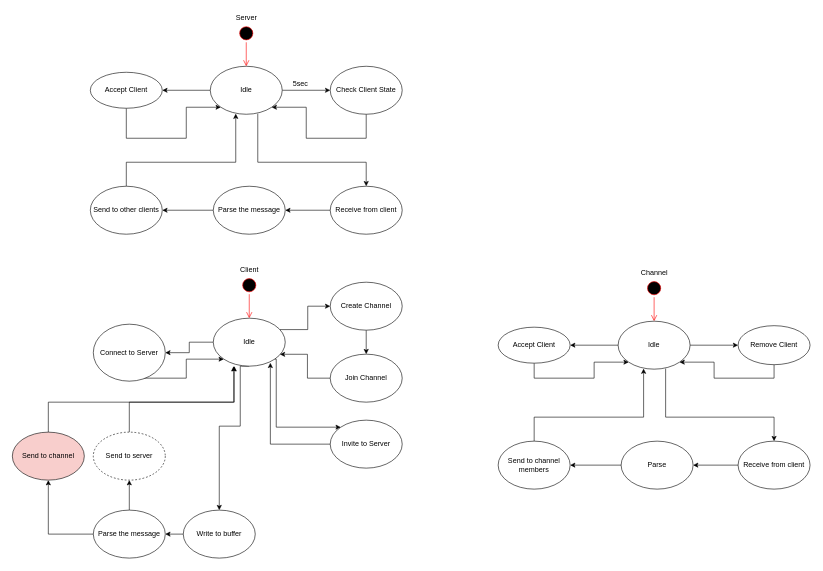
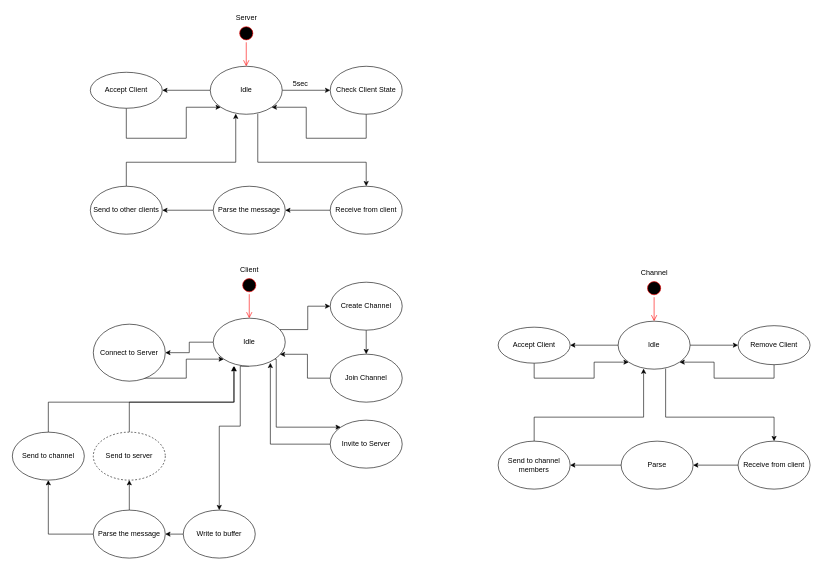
(48, 456) -> (48, 456)
